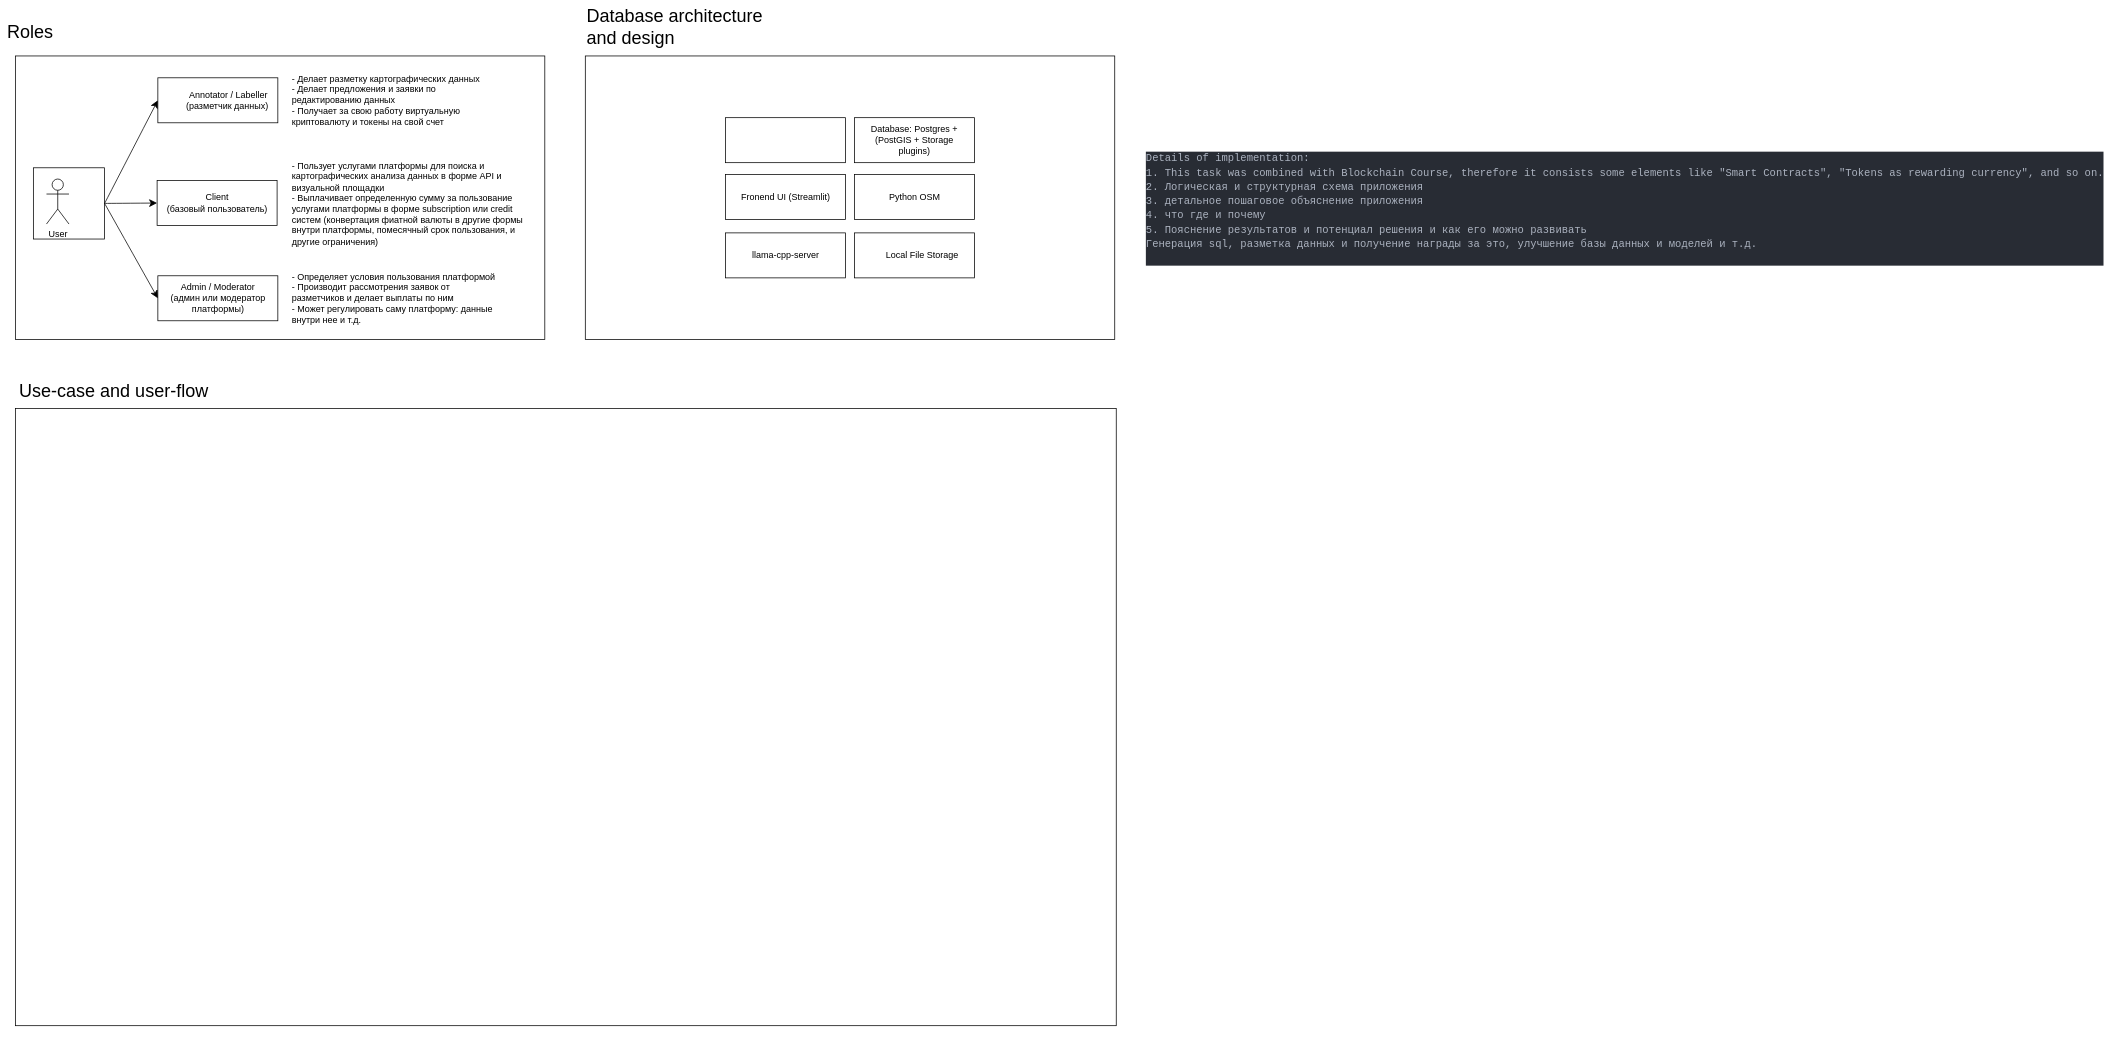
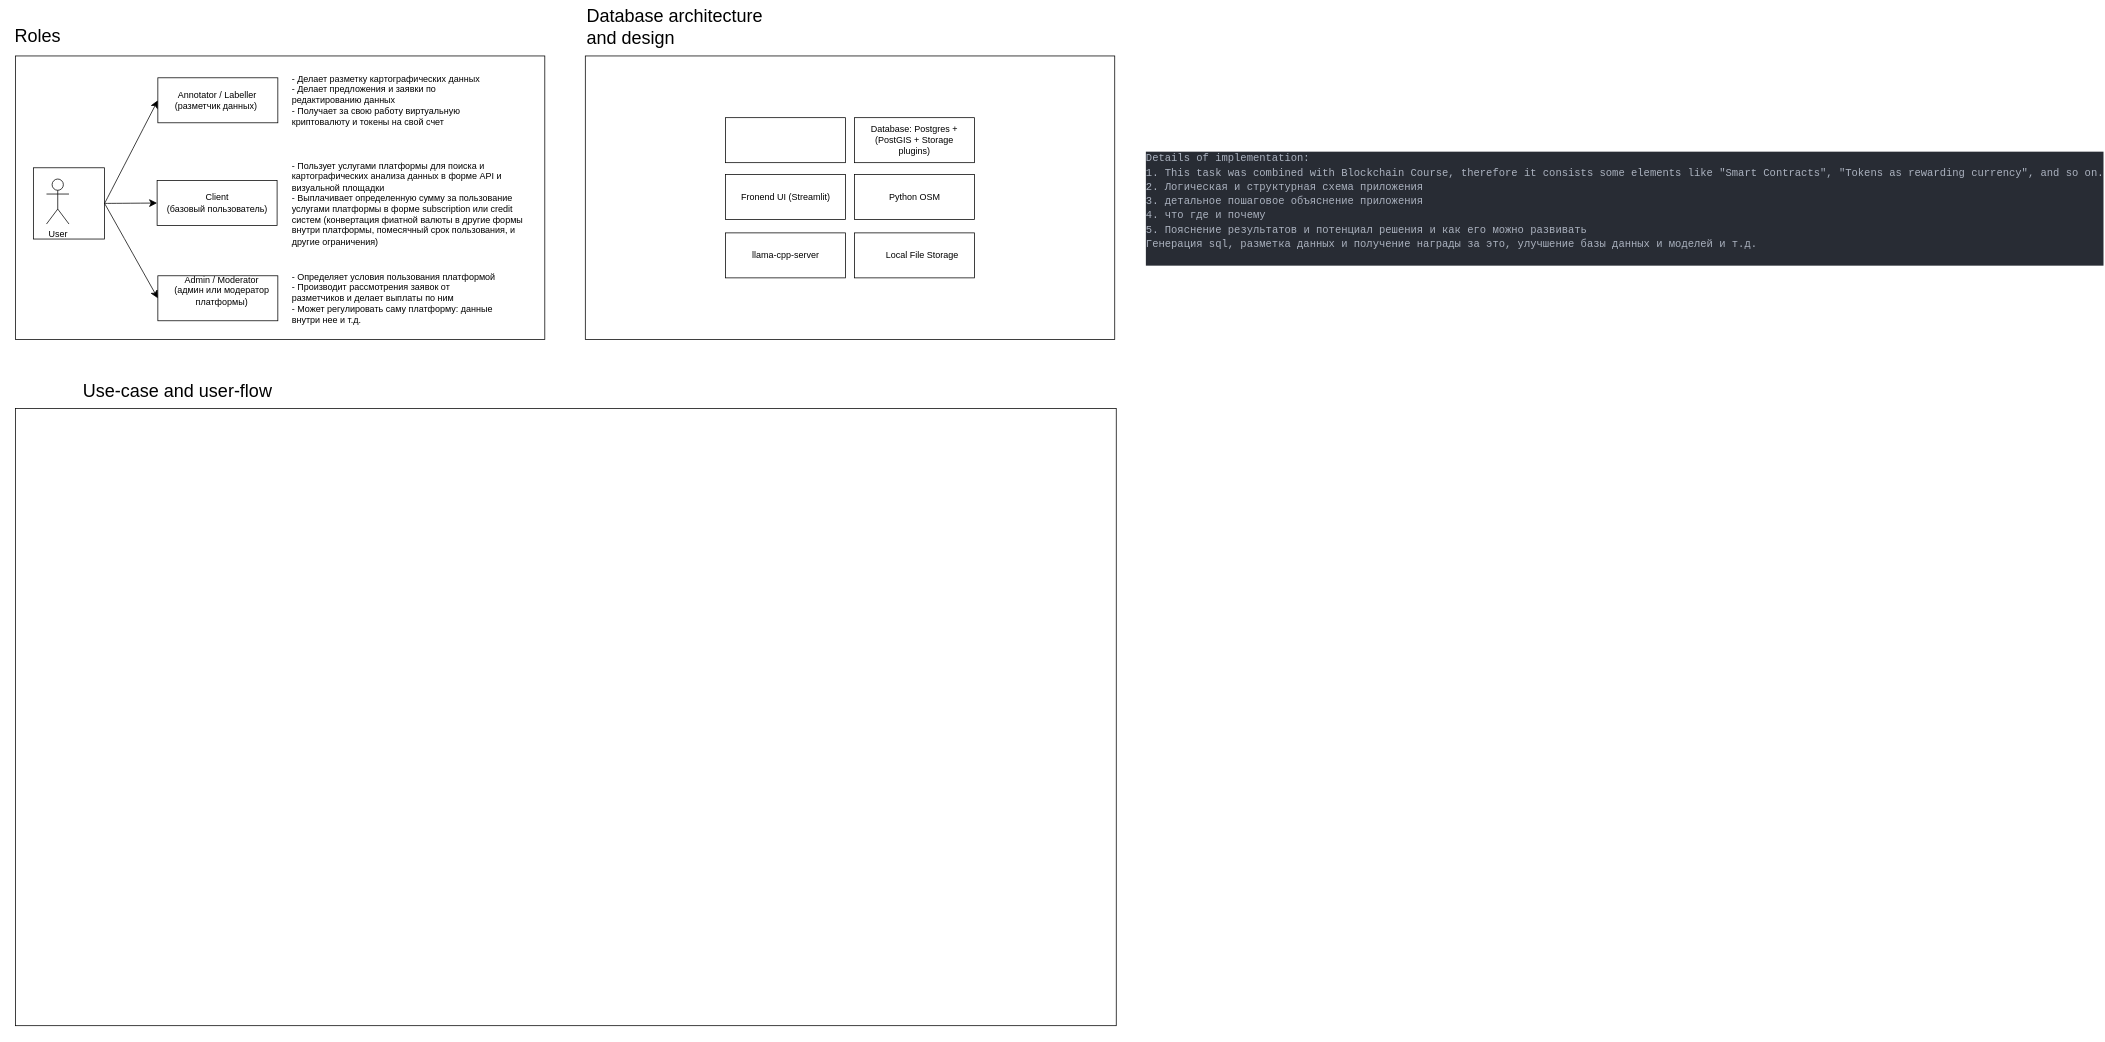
(30, 33) -> (38, 36)
(228, 100) -> (217, 100)
(218, 298) -> (222, 291)
(114, 391) -> (178, 391)
